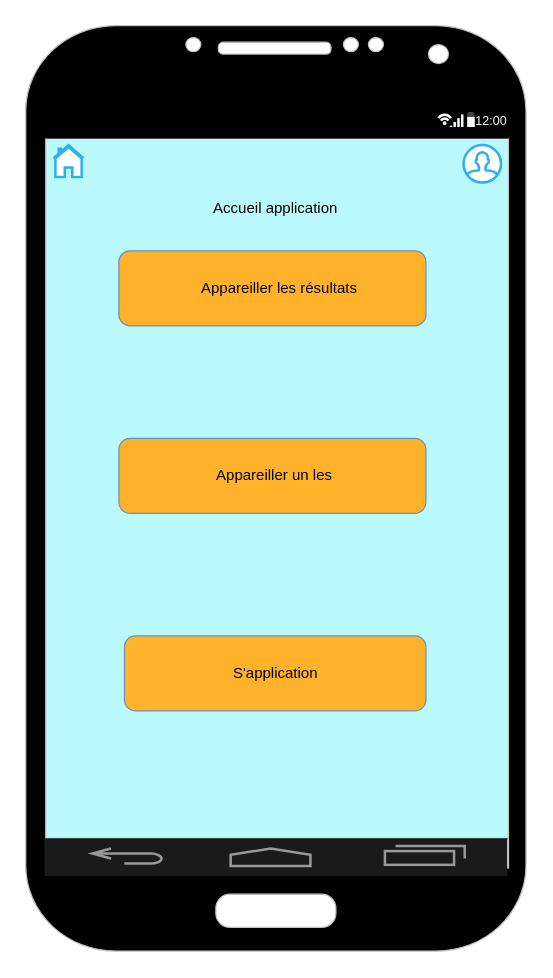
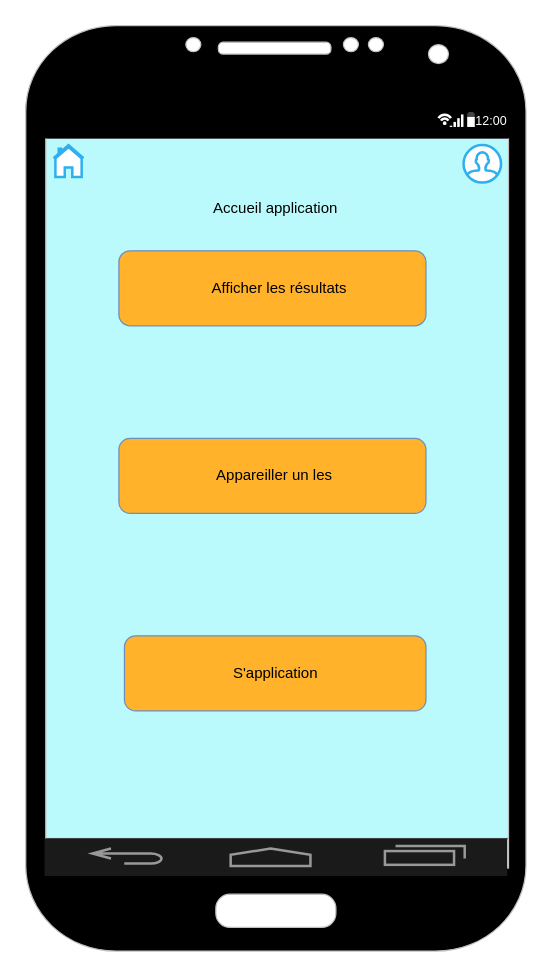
(279, 288) -> (279, 288)
